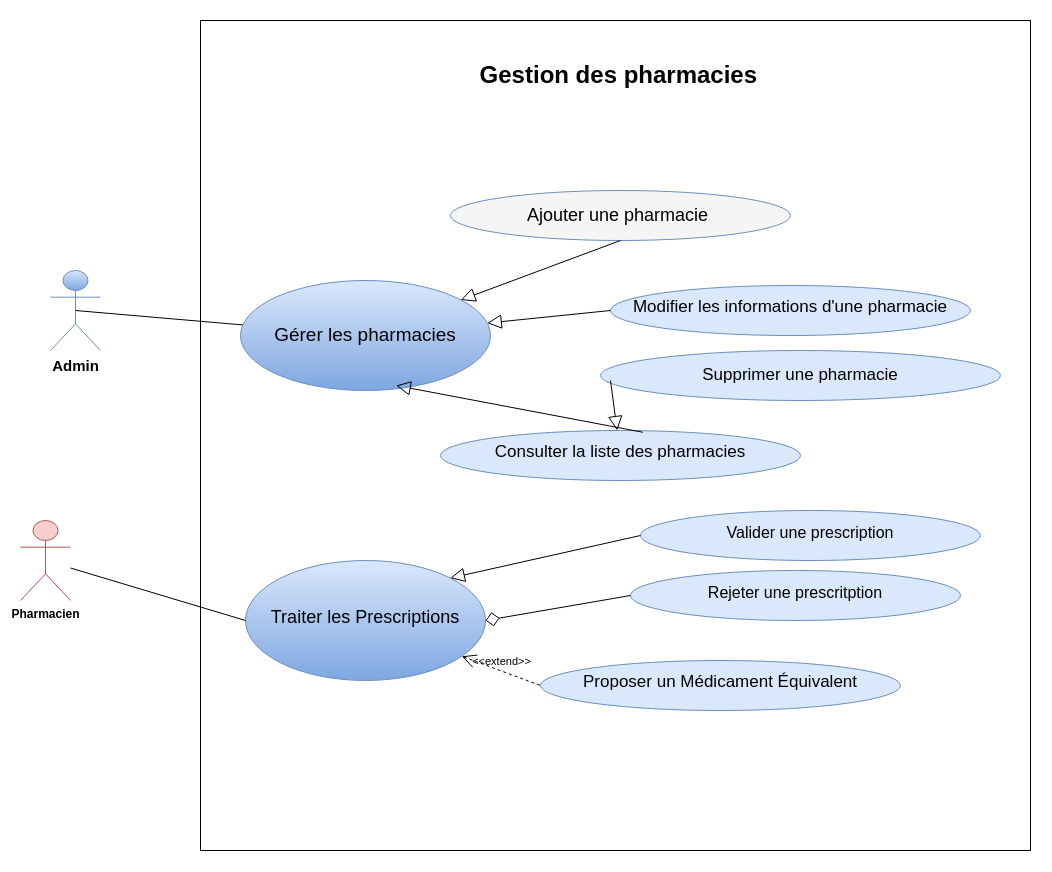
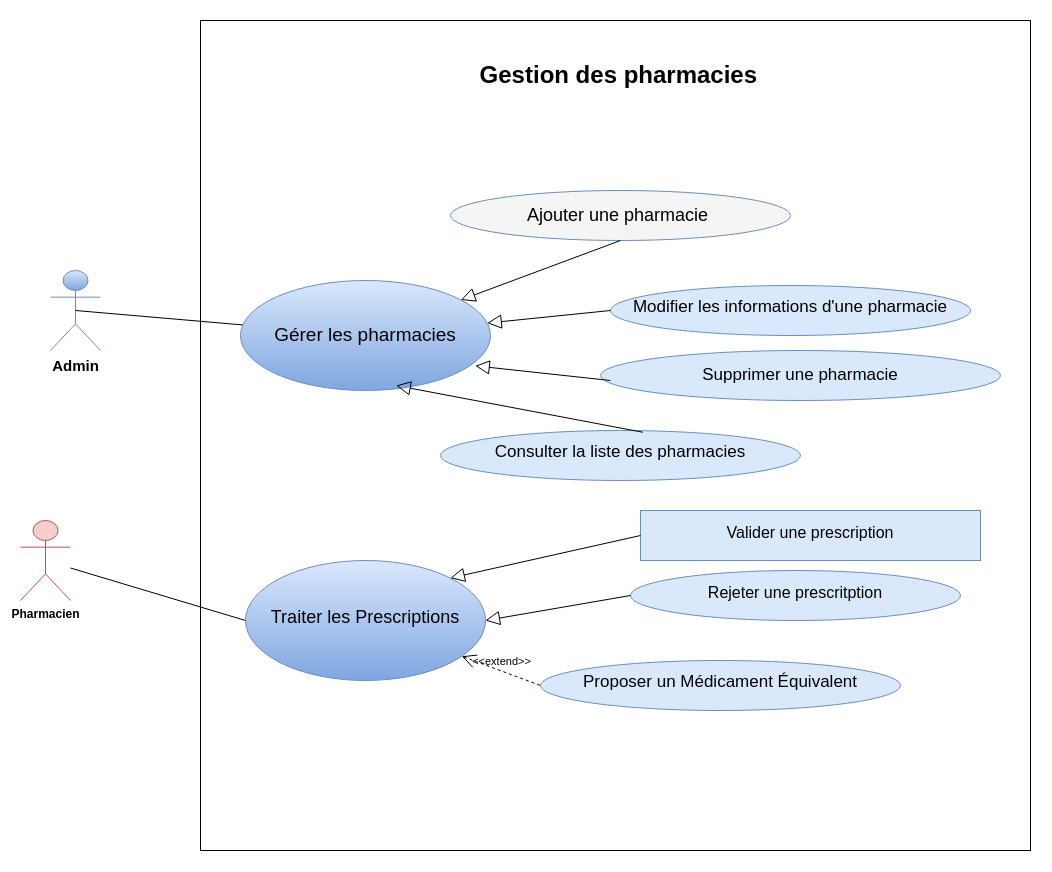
(613, 399) -> (550, 374)
(811, 536) -> (811, 536)
(500, 618) -> (500, 618)
